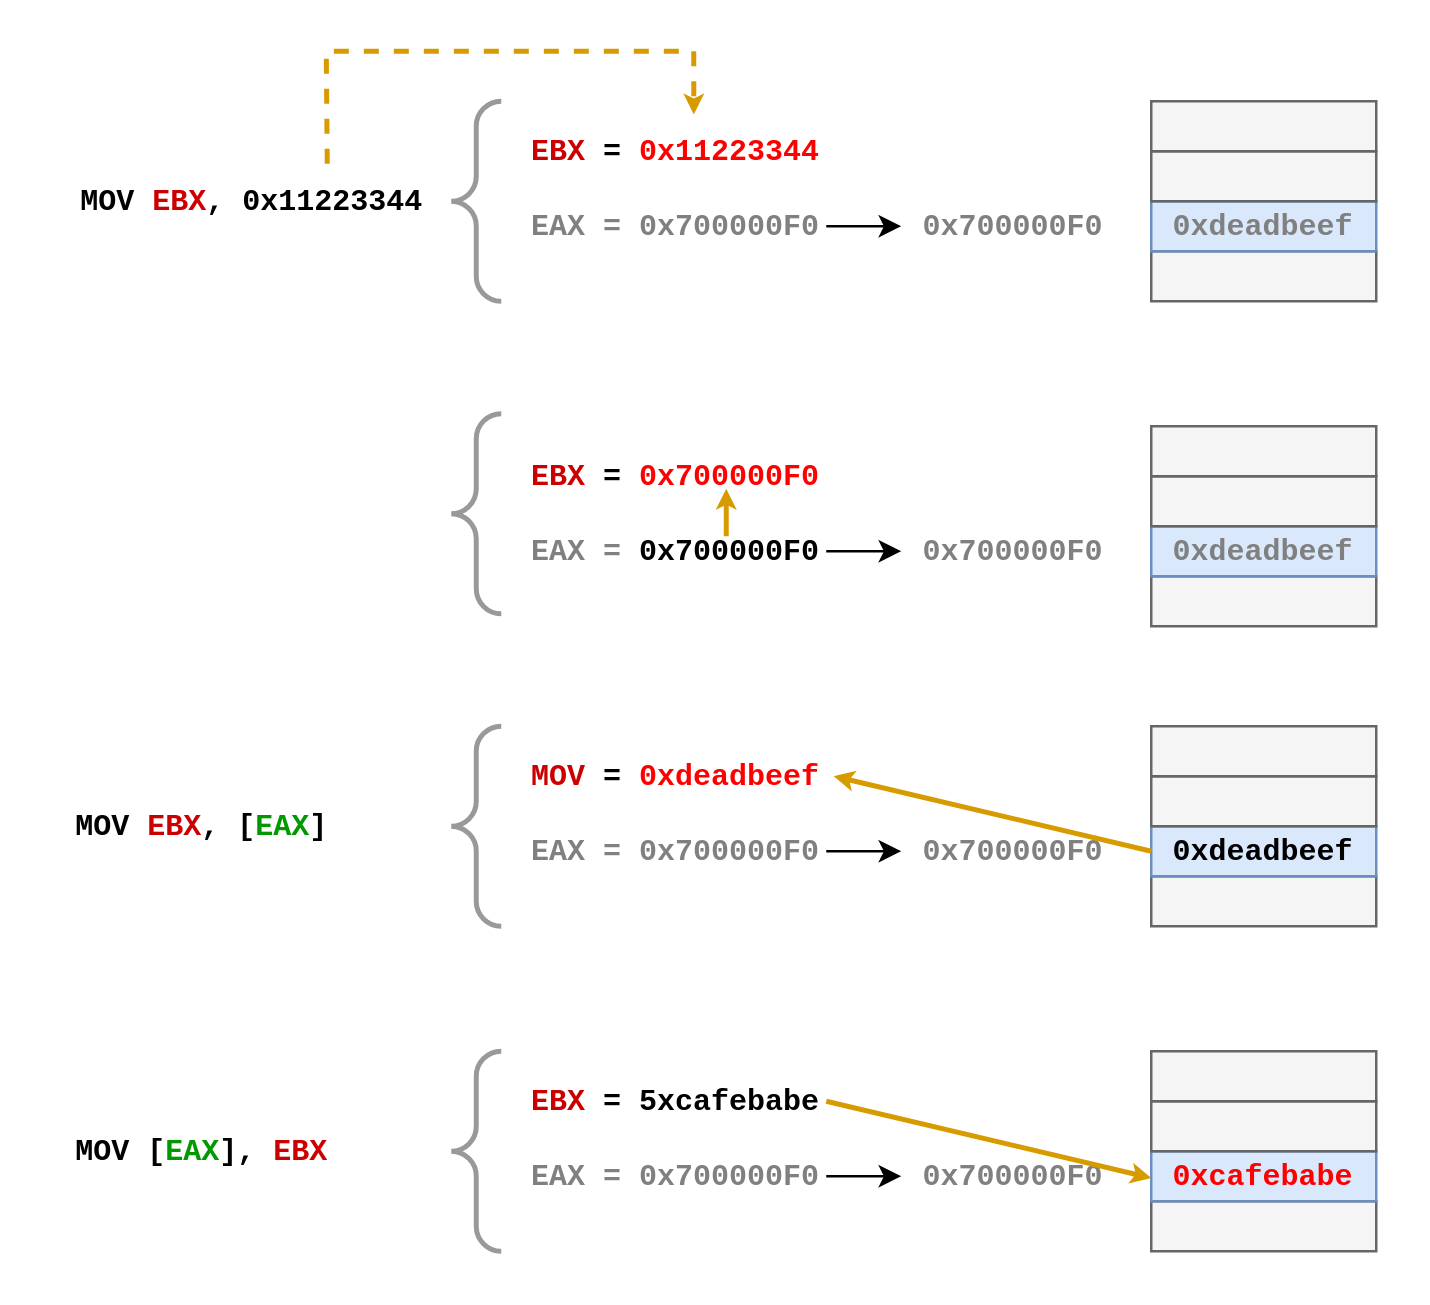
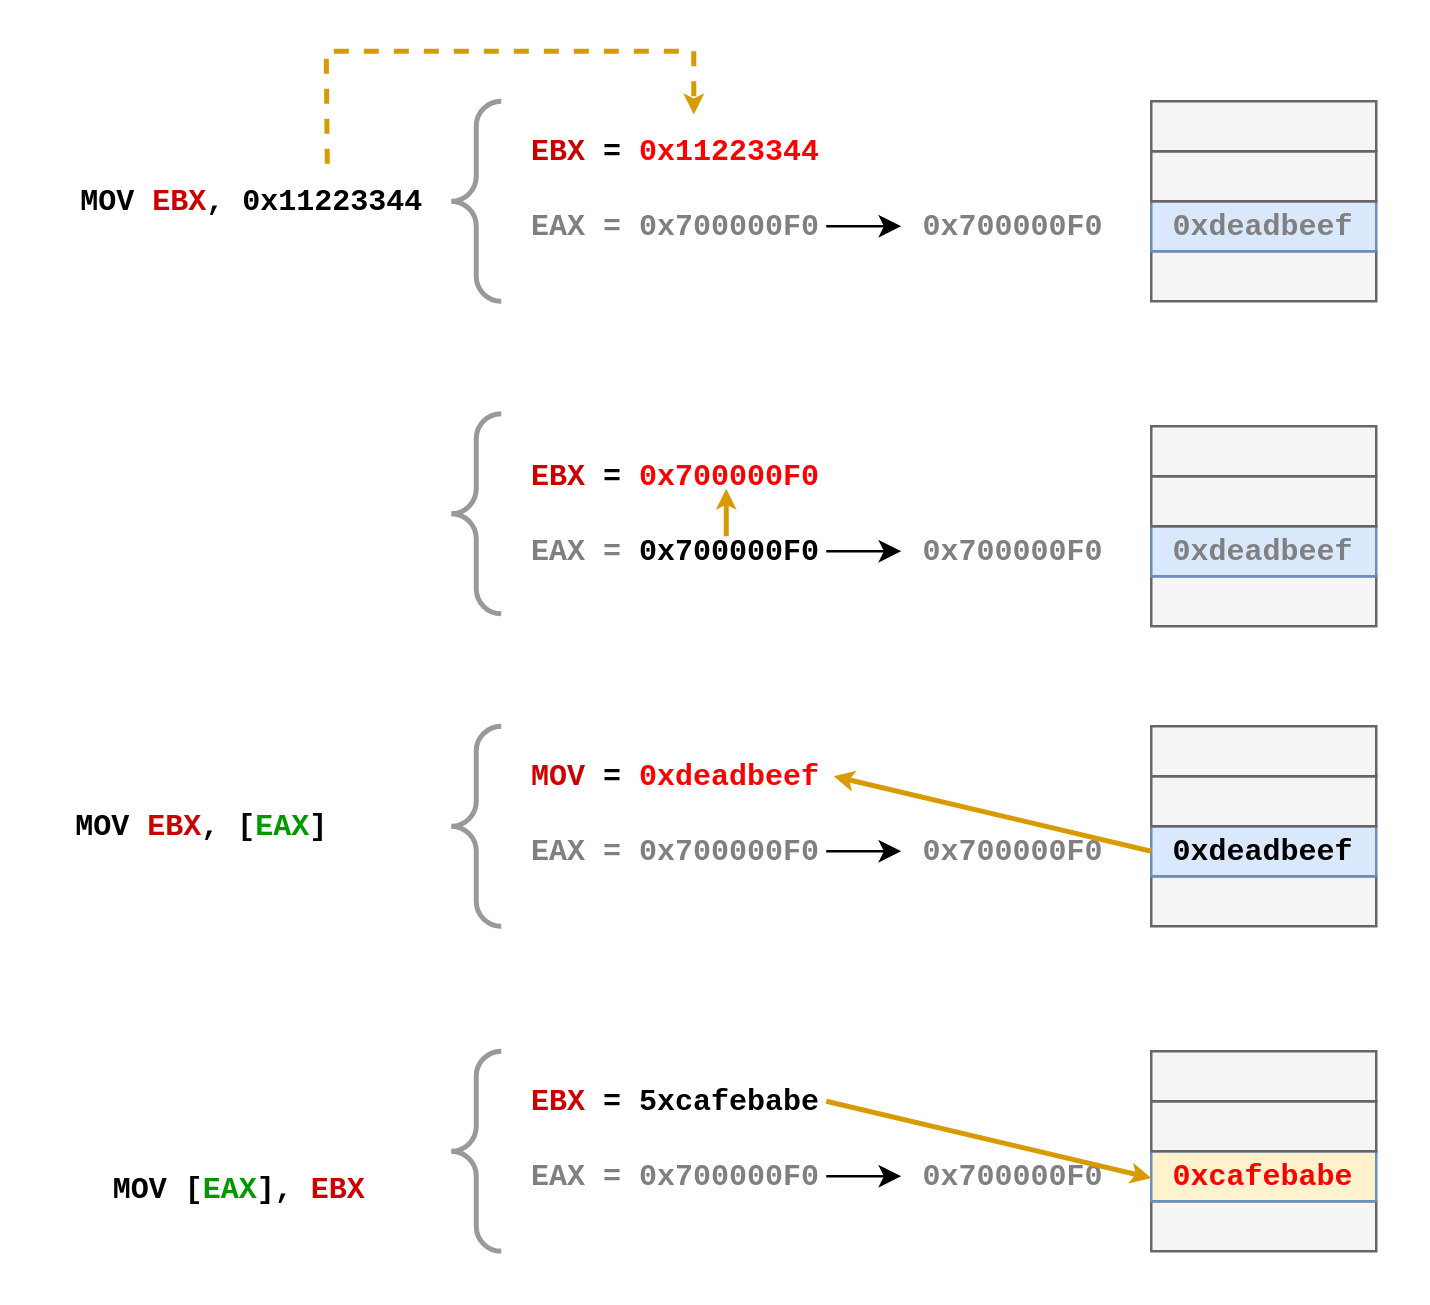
(201, 1151) -> (239, 1189)
(1264, 1176) -> (1264, 1176)
